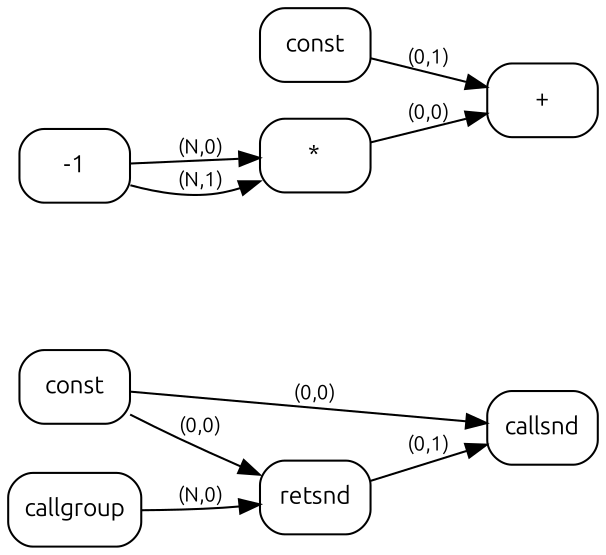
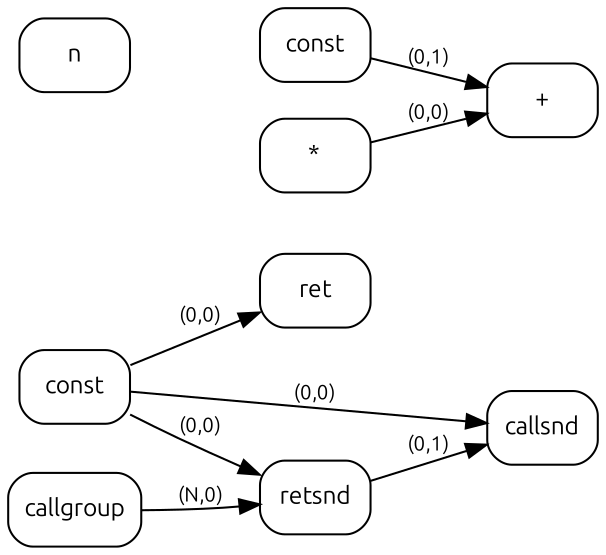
none -> (75, 55)
(75, 166) -> none
none -> (315, 291)
